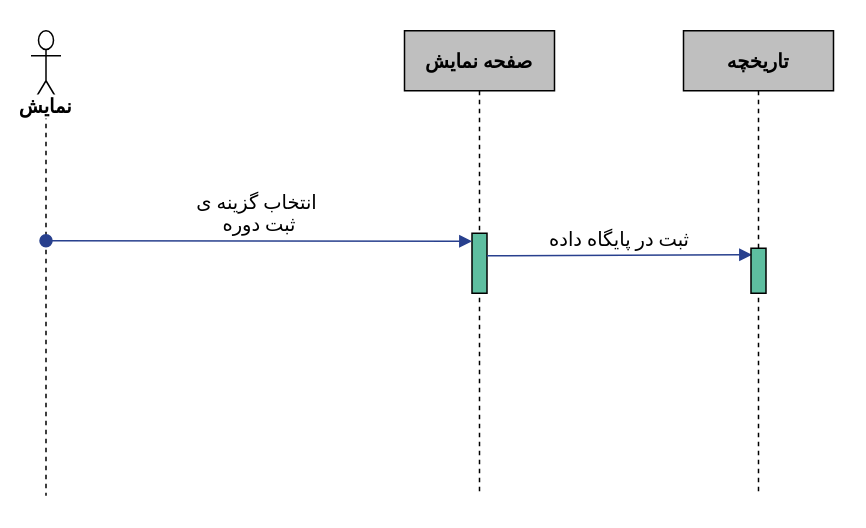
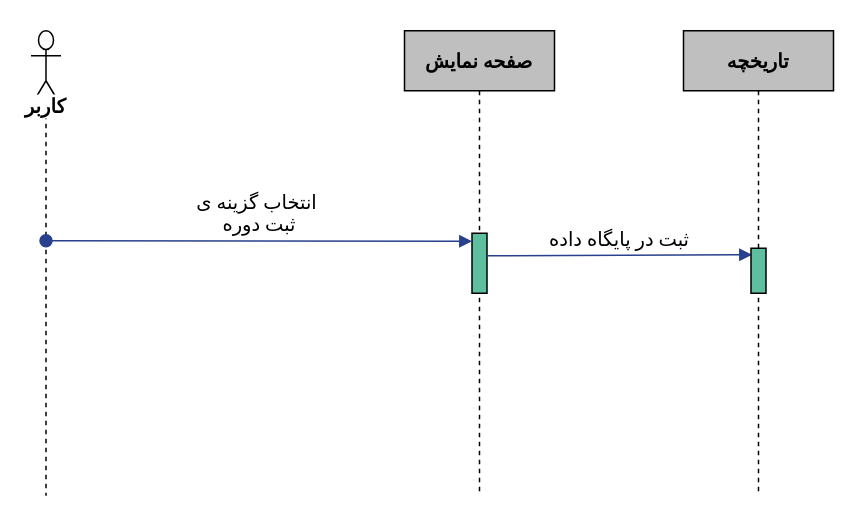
(46, 130) -> (46, 130)
